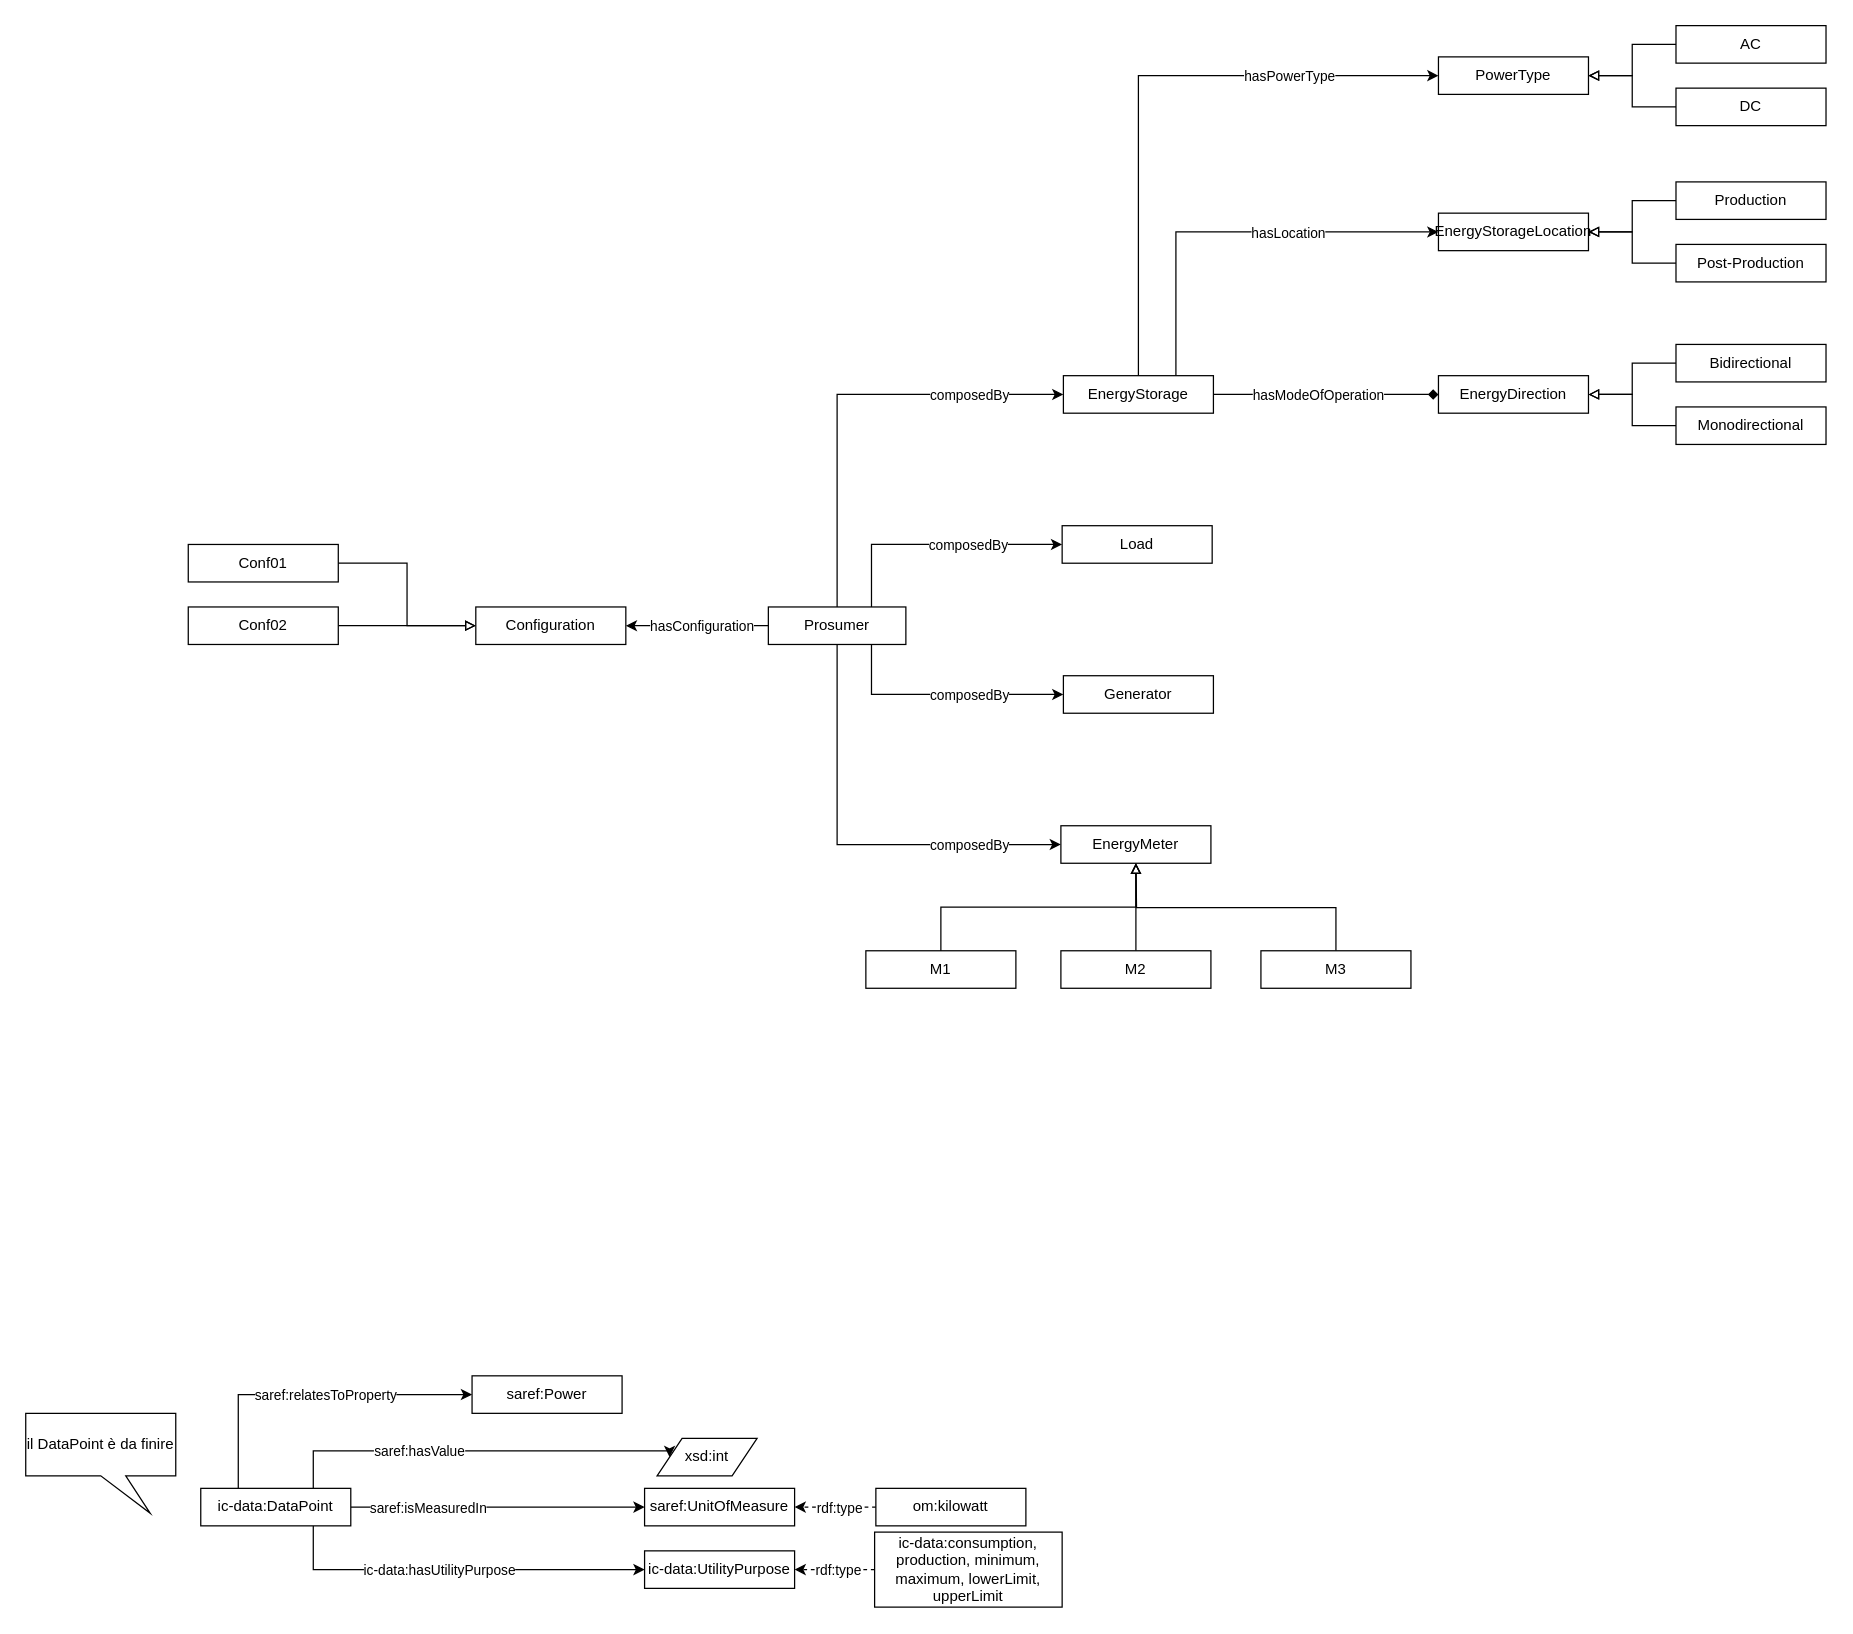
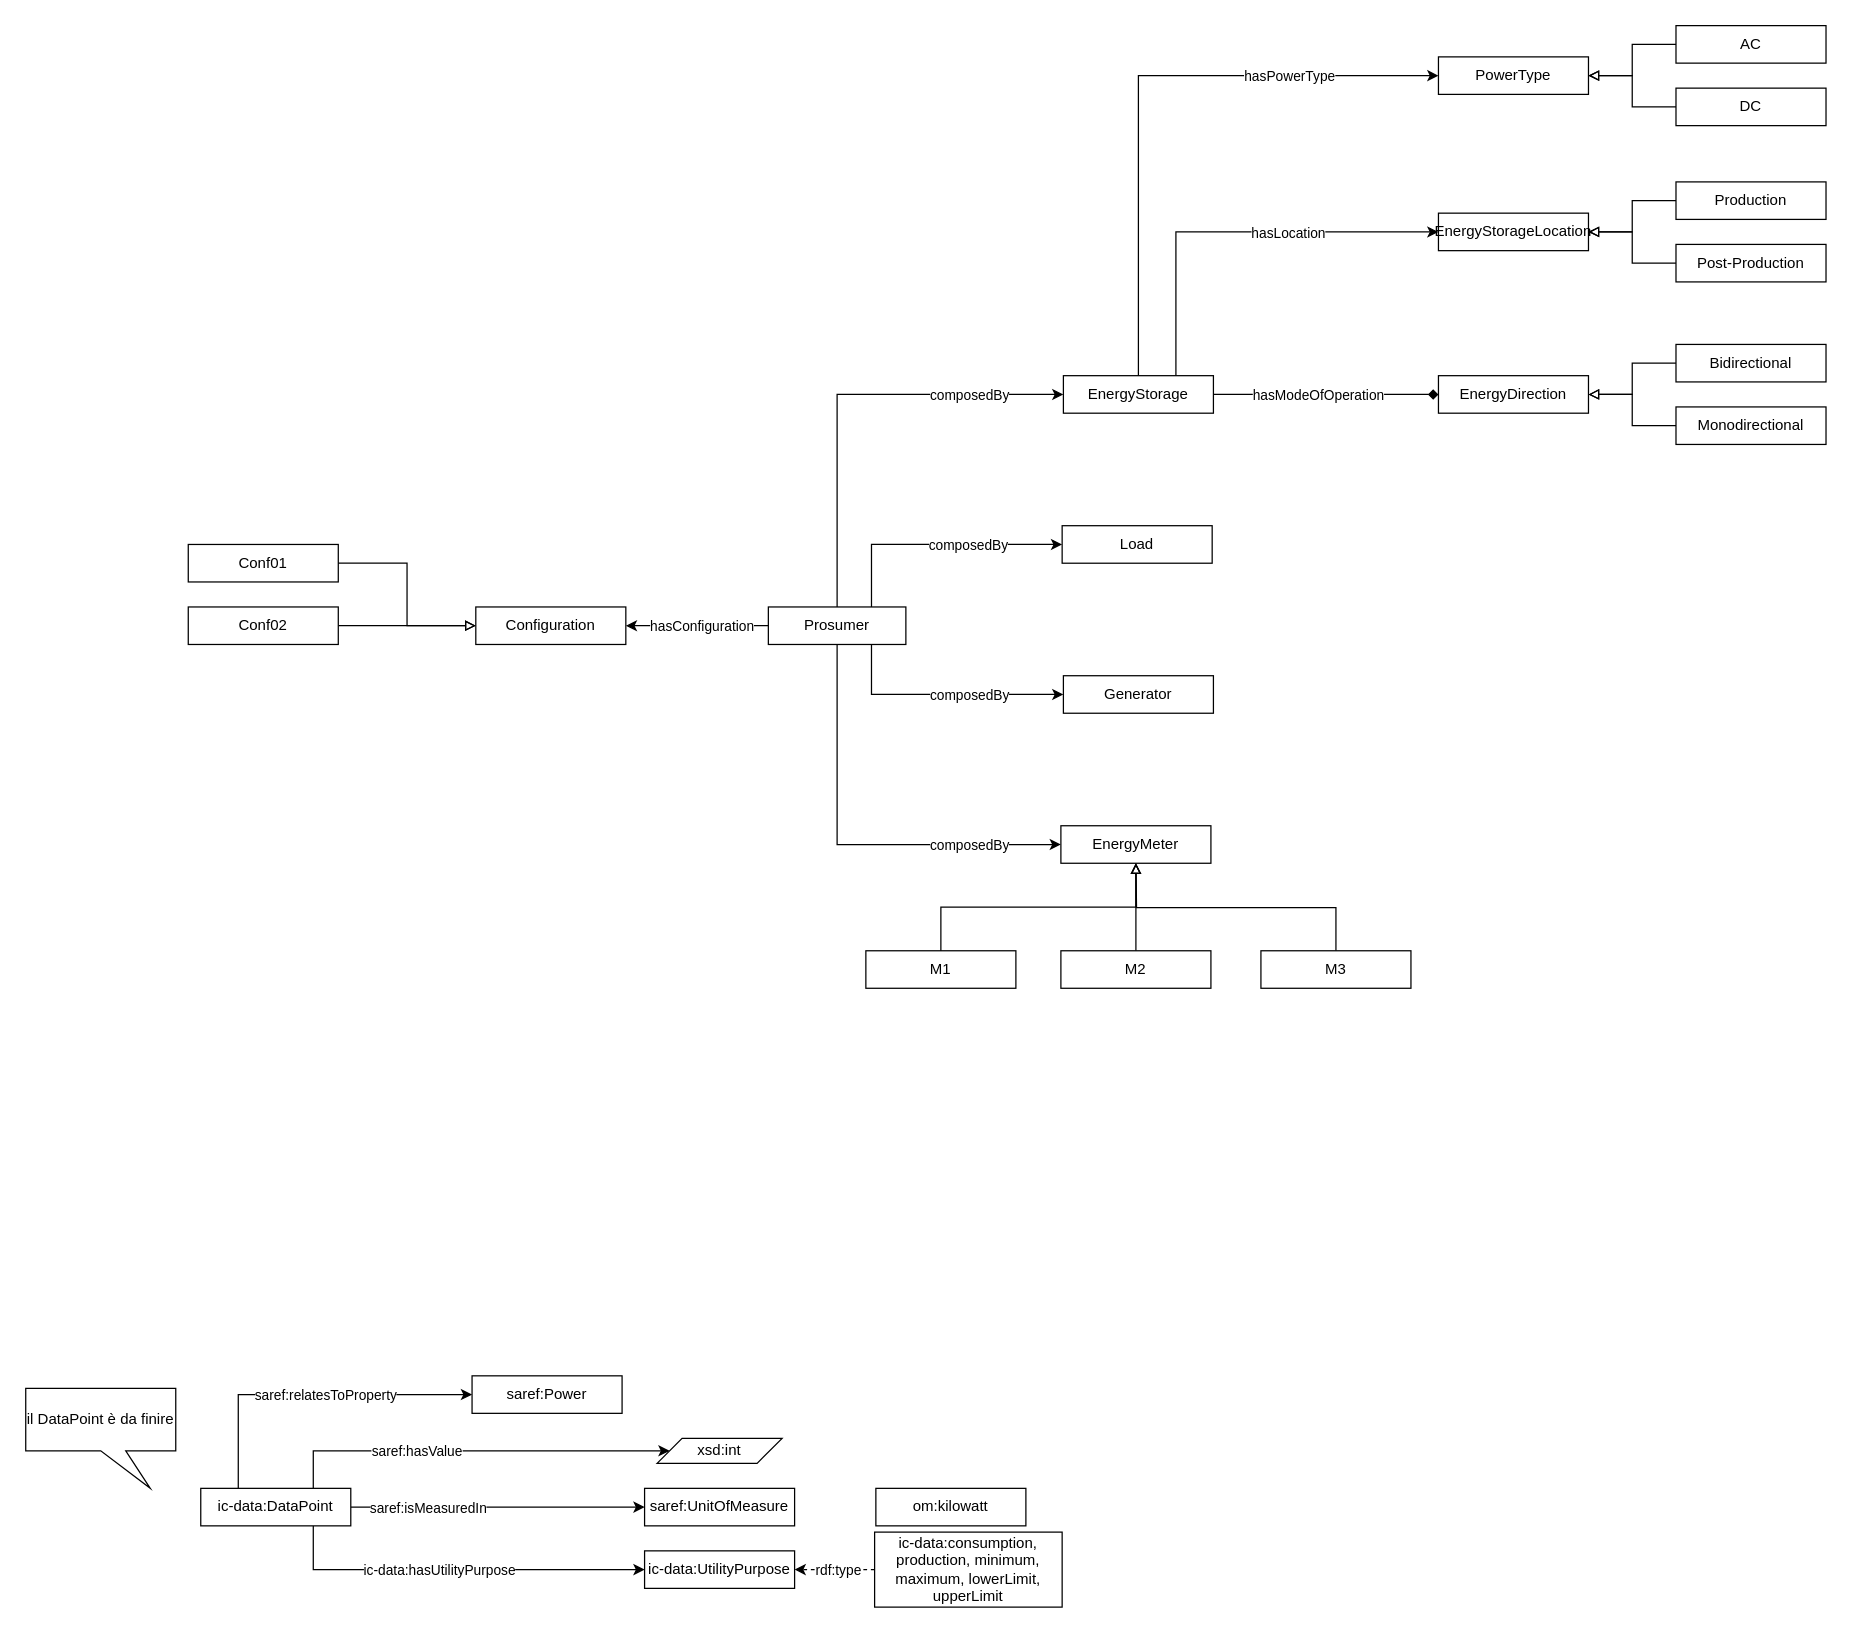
(707, 1457) -> (719, 1451)
(101, 1463) -> (101, 1438)
(839, 1507) -> none
